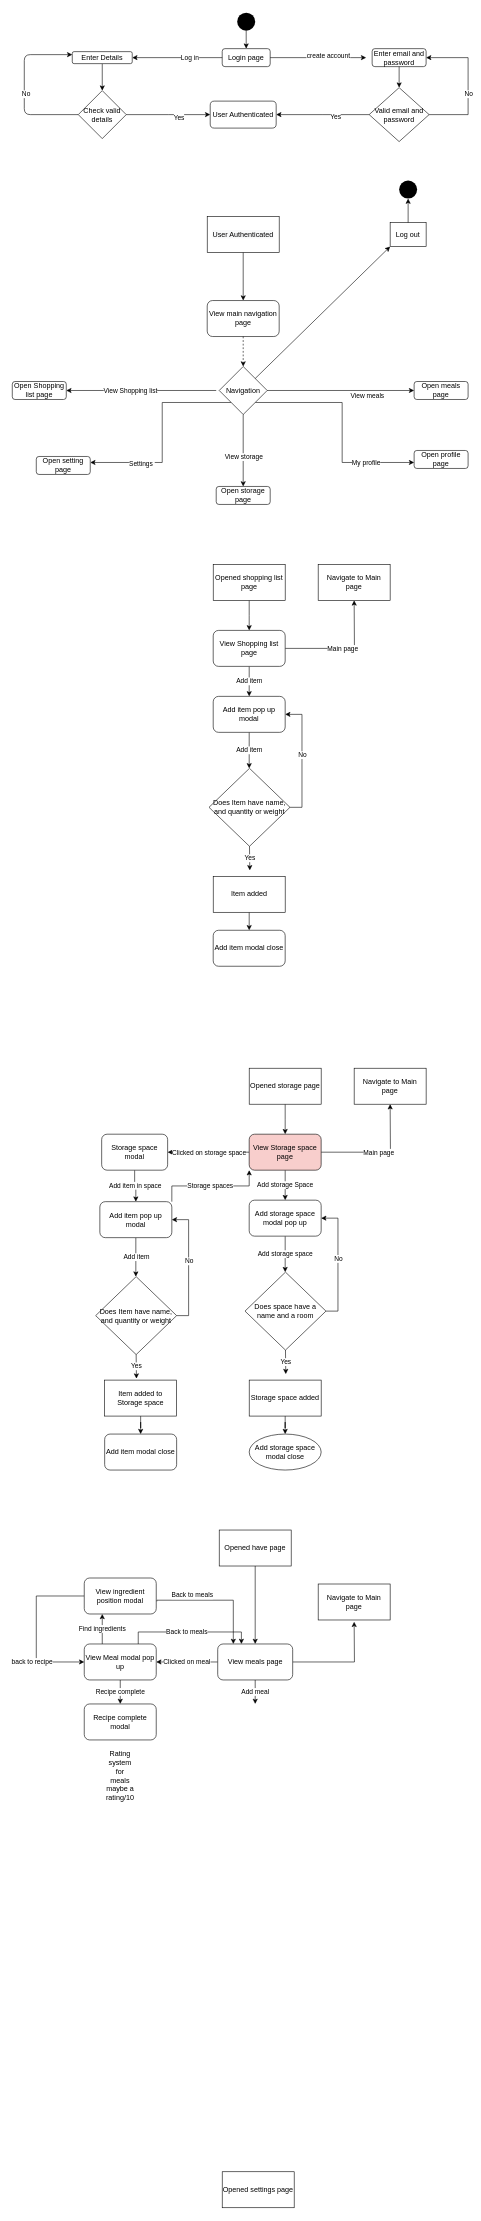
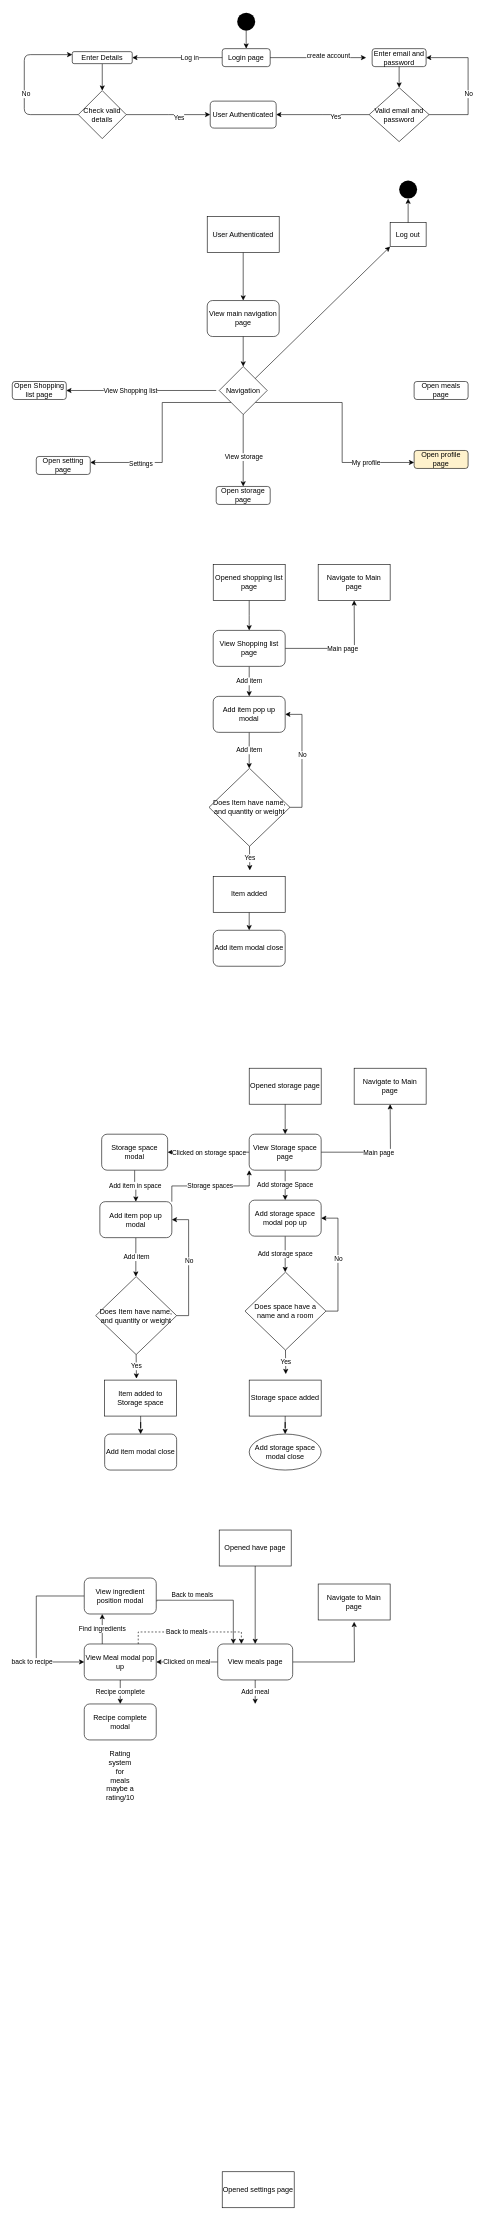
(243, 349) -> (243, 349)
(338, 390) -> none
(441, 459) -> (441, 459)
(285, 1152) -> (285, 1152)
(227, 1632) -> (227, 1632)
